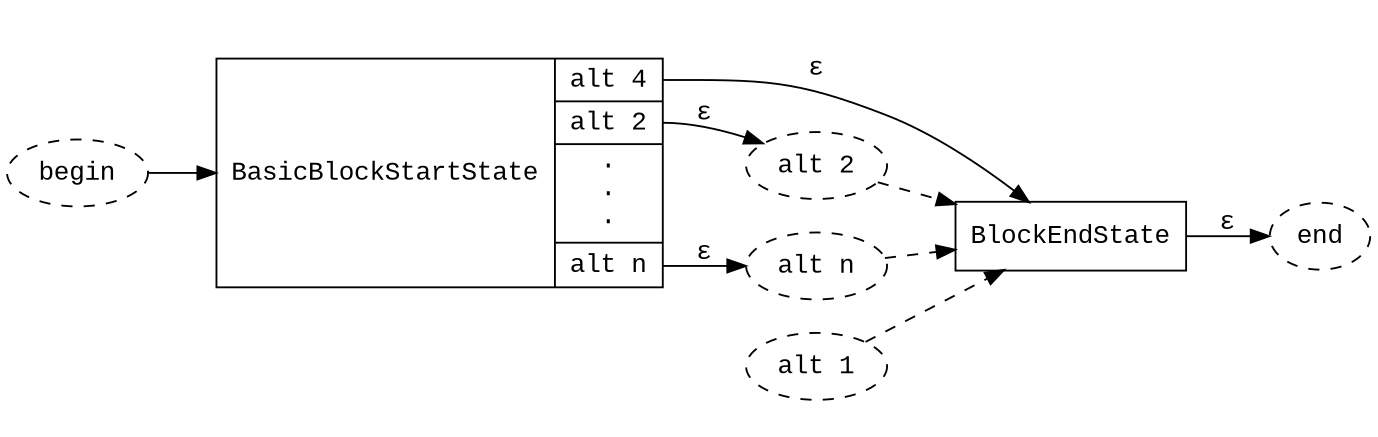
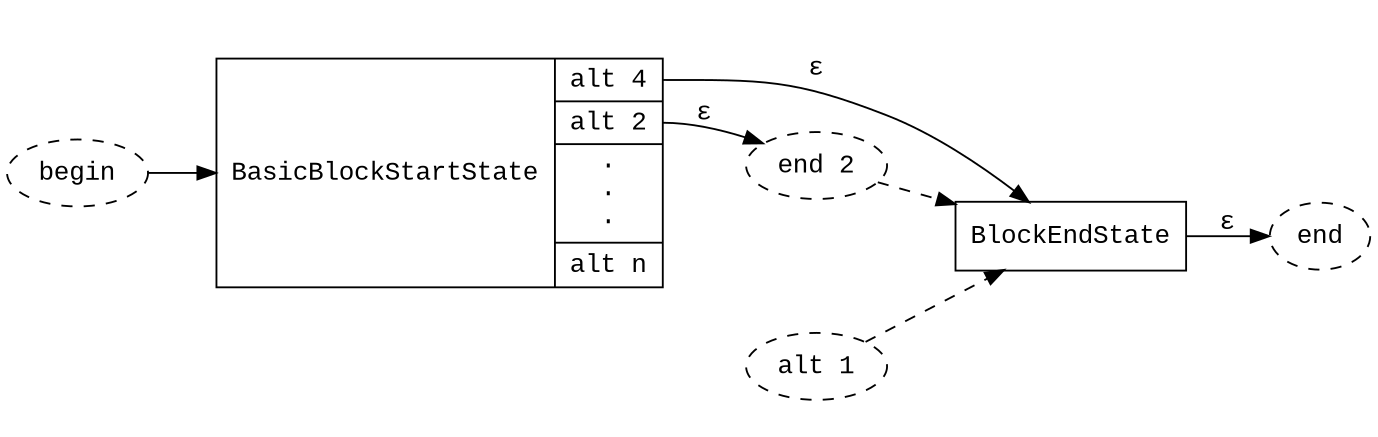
(817, 166) -> (817, 166)
(817, 266) -> none
